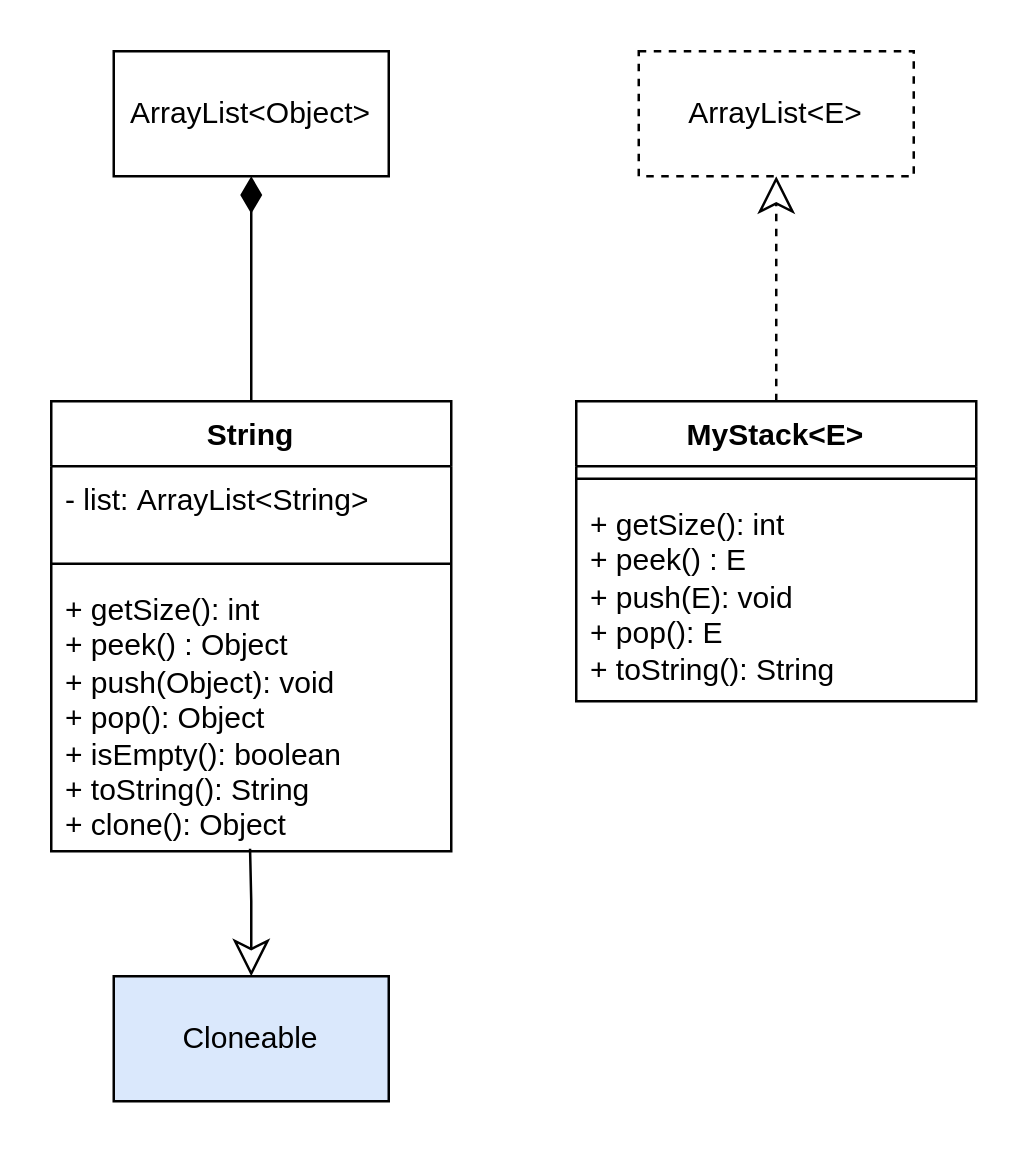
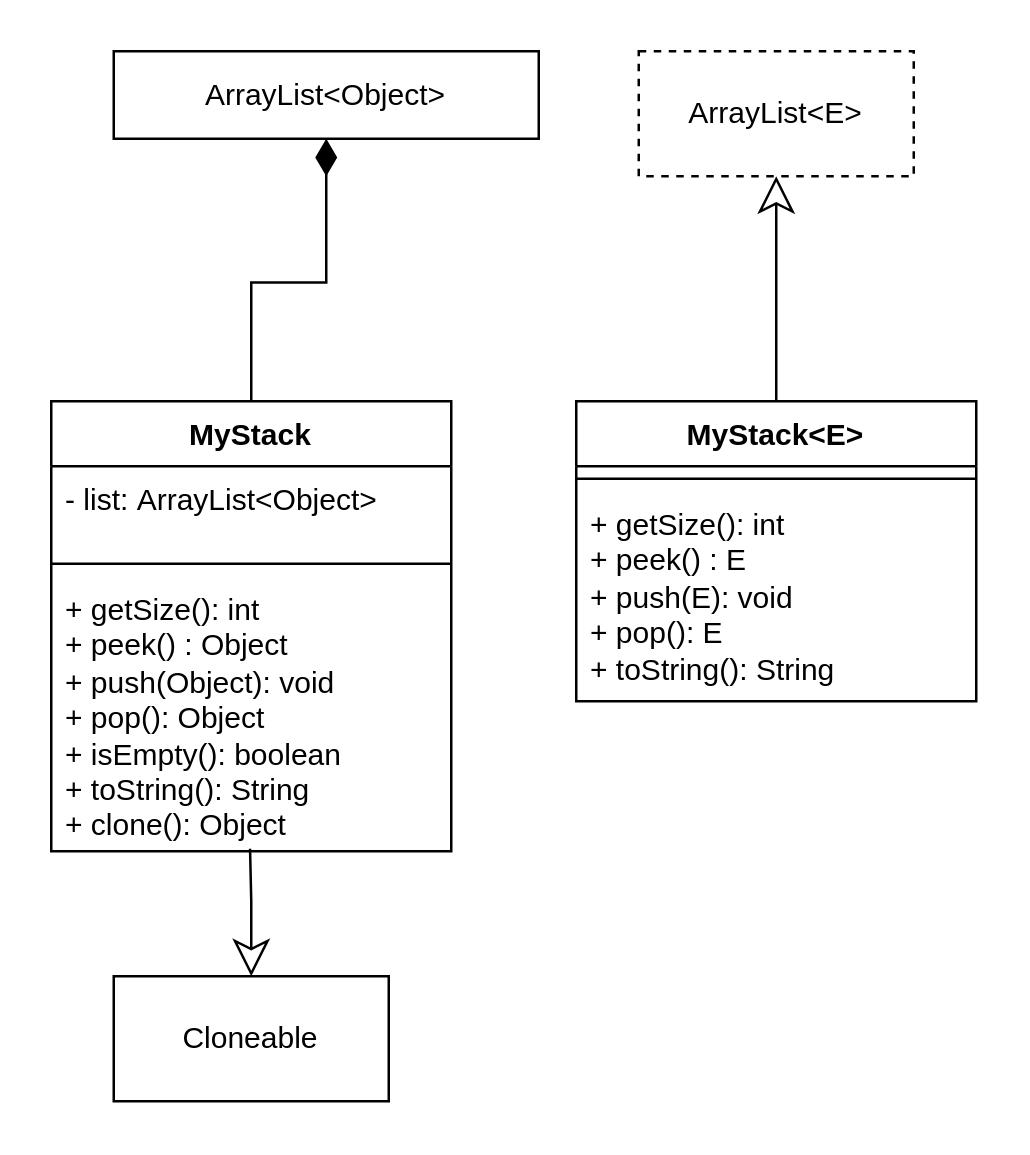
(251, 114) -> (326, 95)
(776, 300) -> (776, 300)
(251, 437) -> (251, 437)
(253, 502) -> (254, 520)
(251, 1039) -> (251, 1039)
